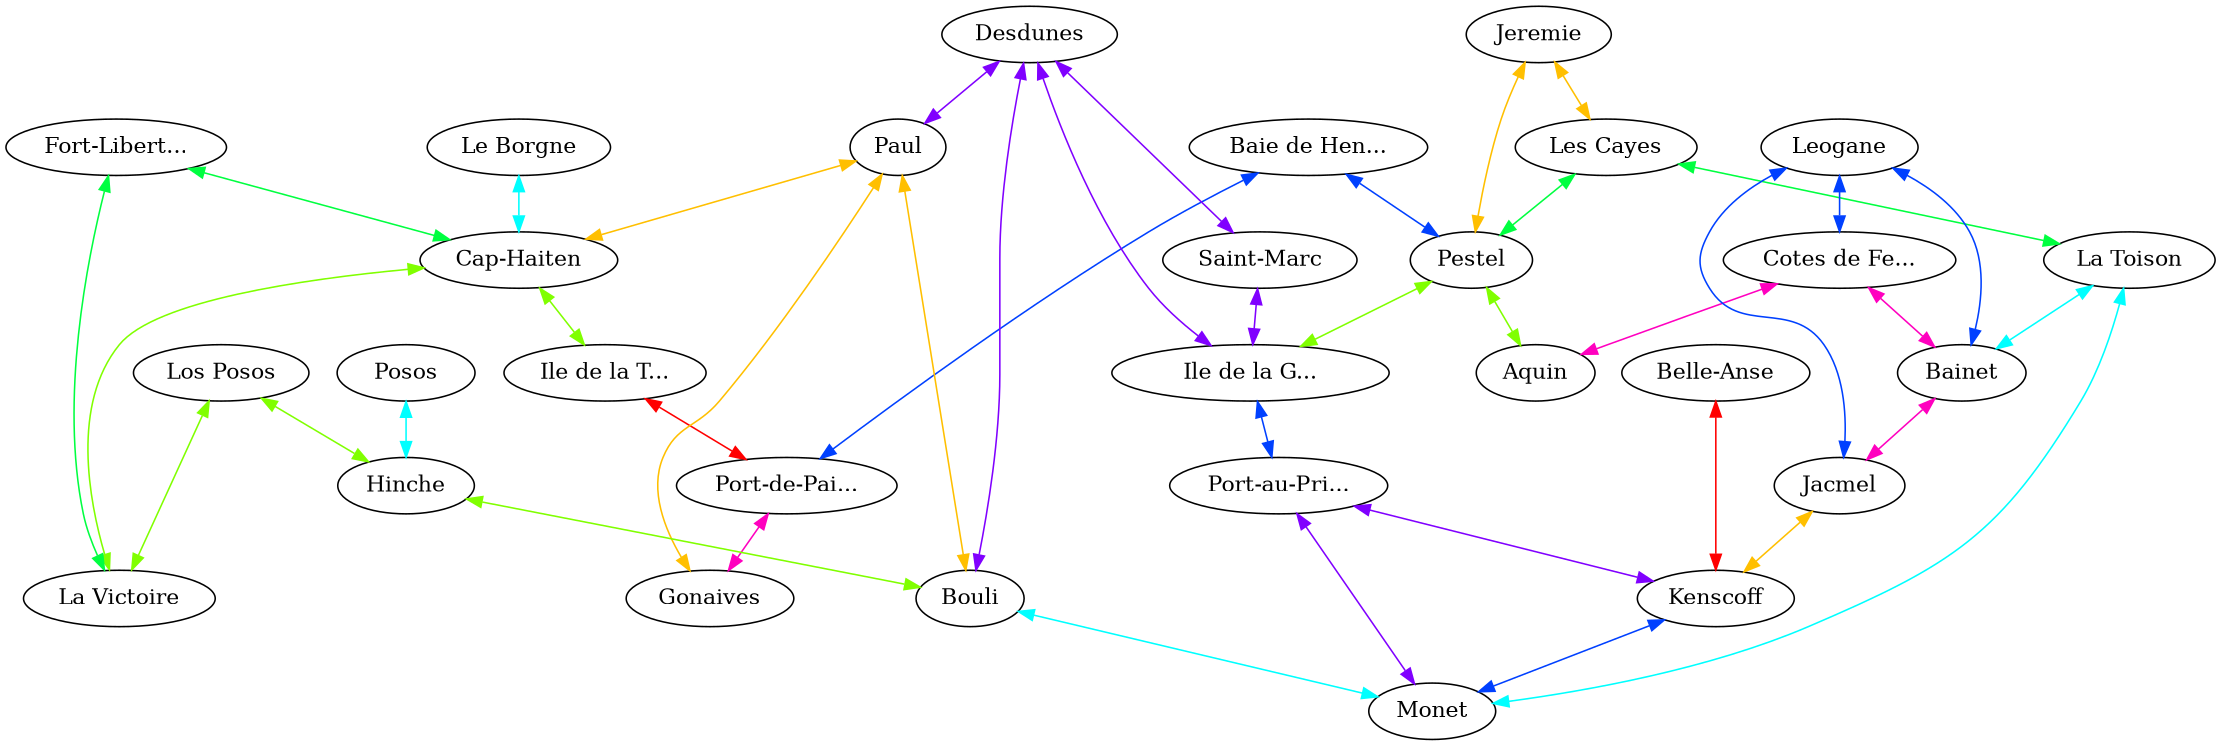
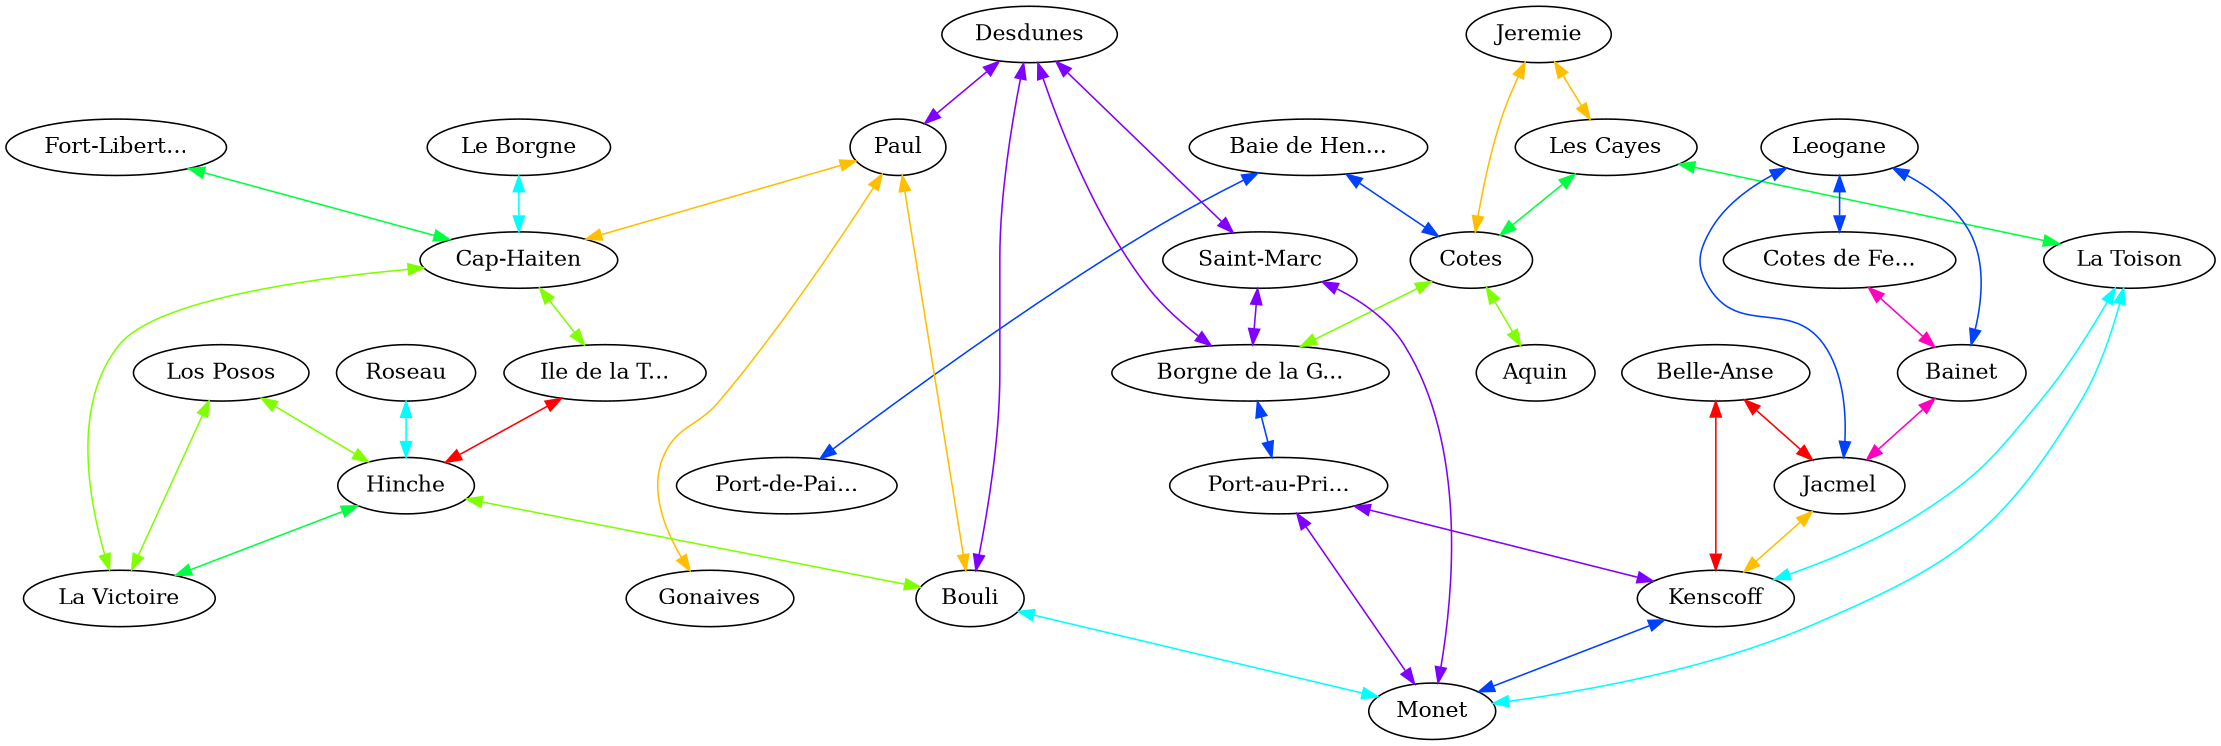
(1471, 260) -> (1471, 260)
(2044, 317) -> (1977, 472)
(1679, 319) -> none
(406, 373) -> (406, 373)
(1250, 373) -> (1250, 373)
(75, 374) -> (267, 541)
none -> (1779, 430)
(699, 431) -> (504, 430)
none -> (1444, 459)
(748, 542) -> none
